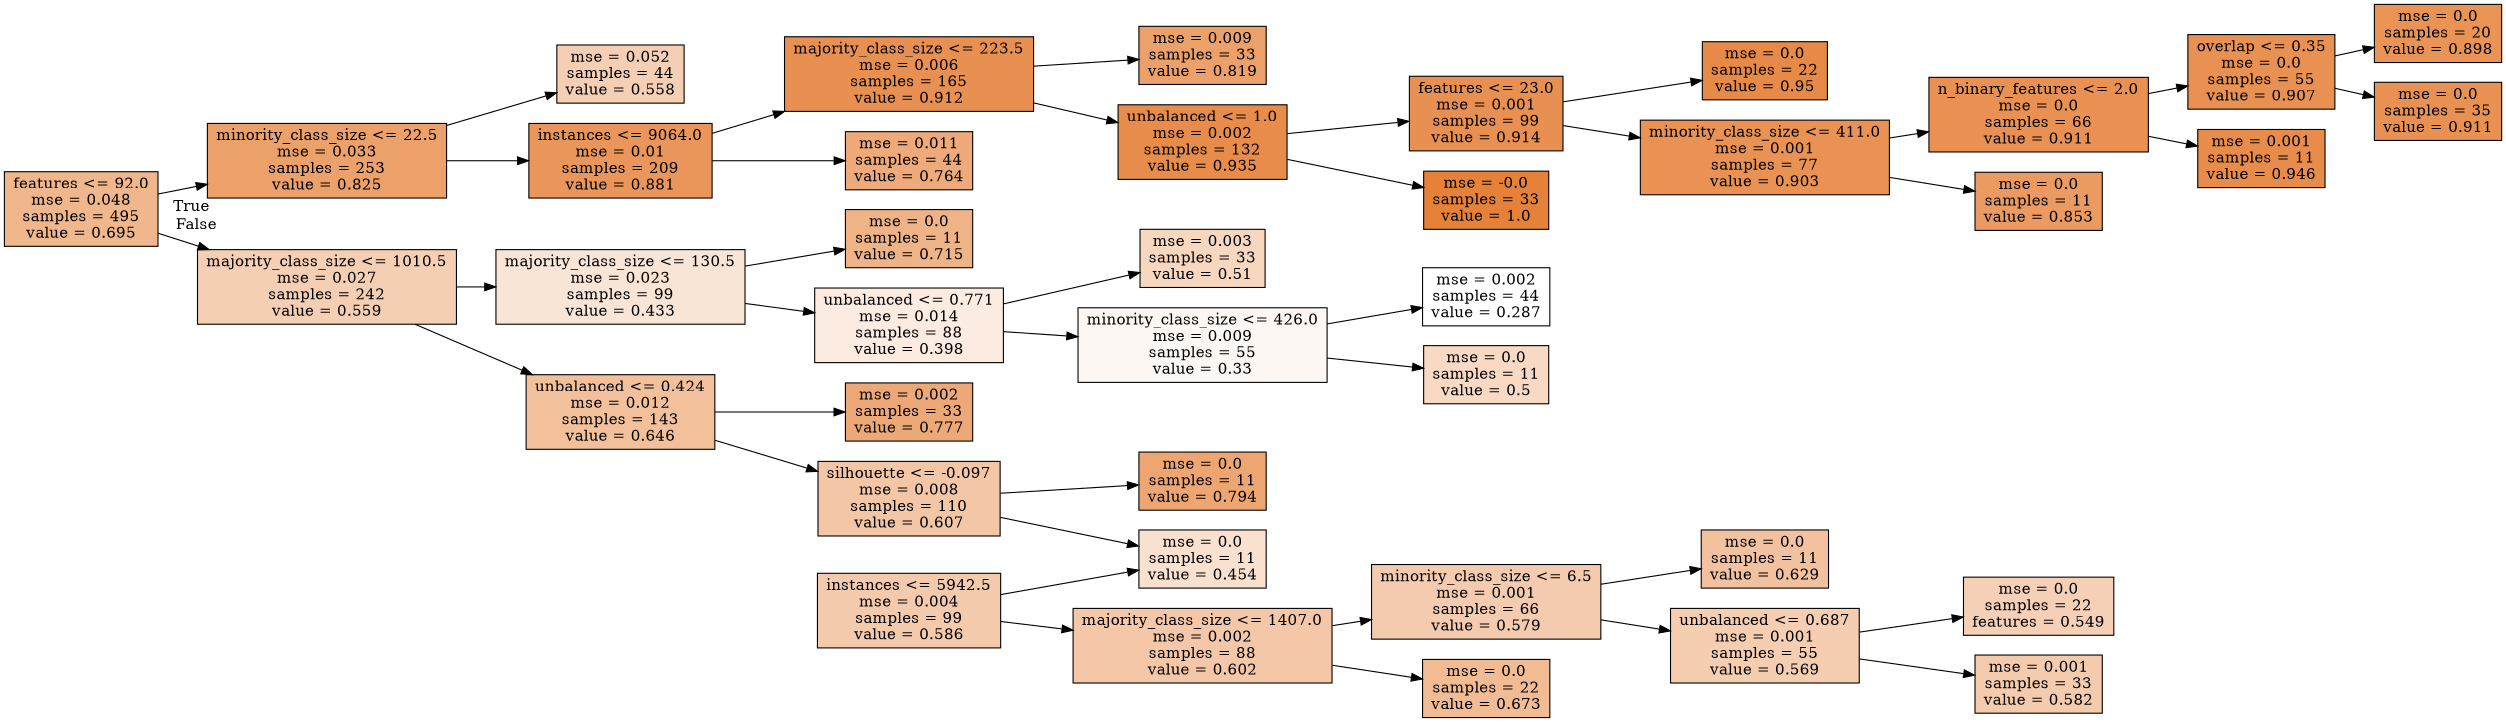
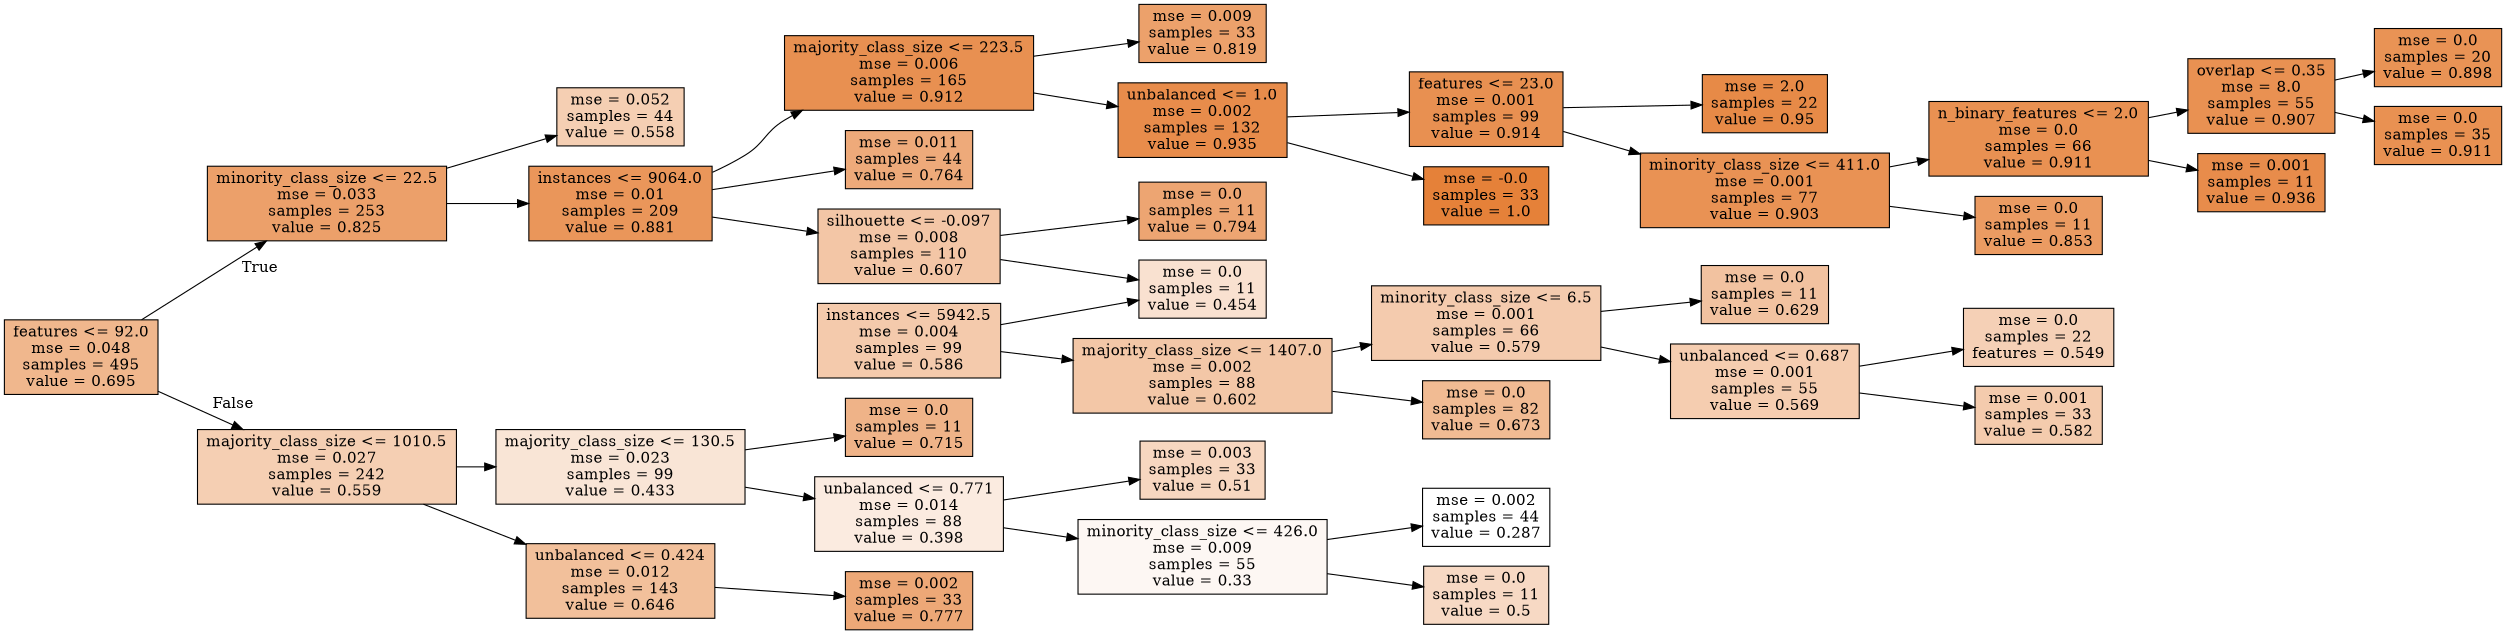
(1765, 71) -> (1765, 104)
(2261, 72) -> (2261, 96)
(2261, 159) -> (2261, 183)
(761, 454) -> (759, 224)
(1486, 689) -> (1486, 410)
